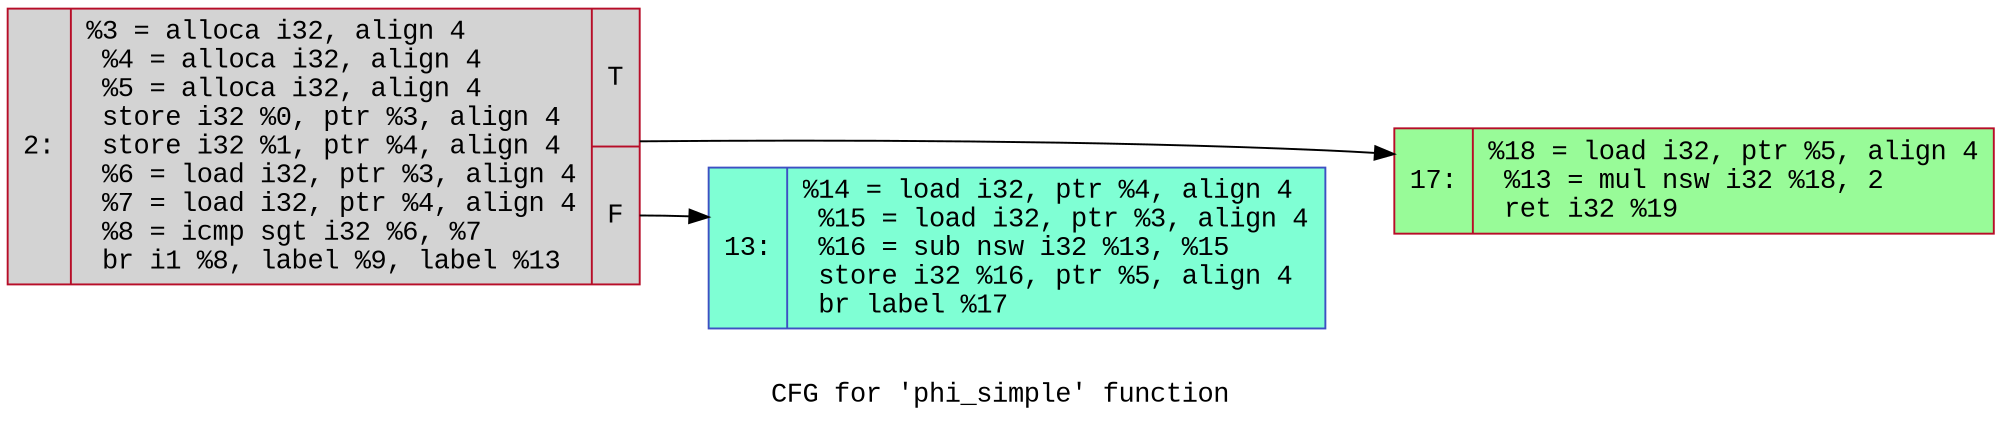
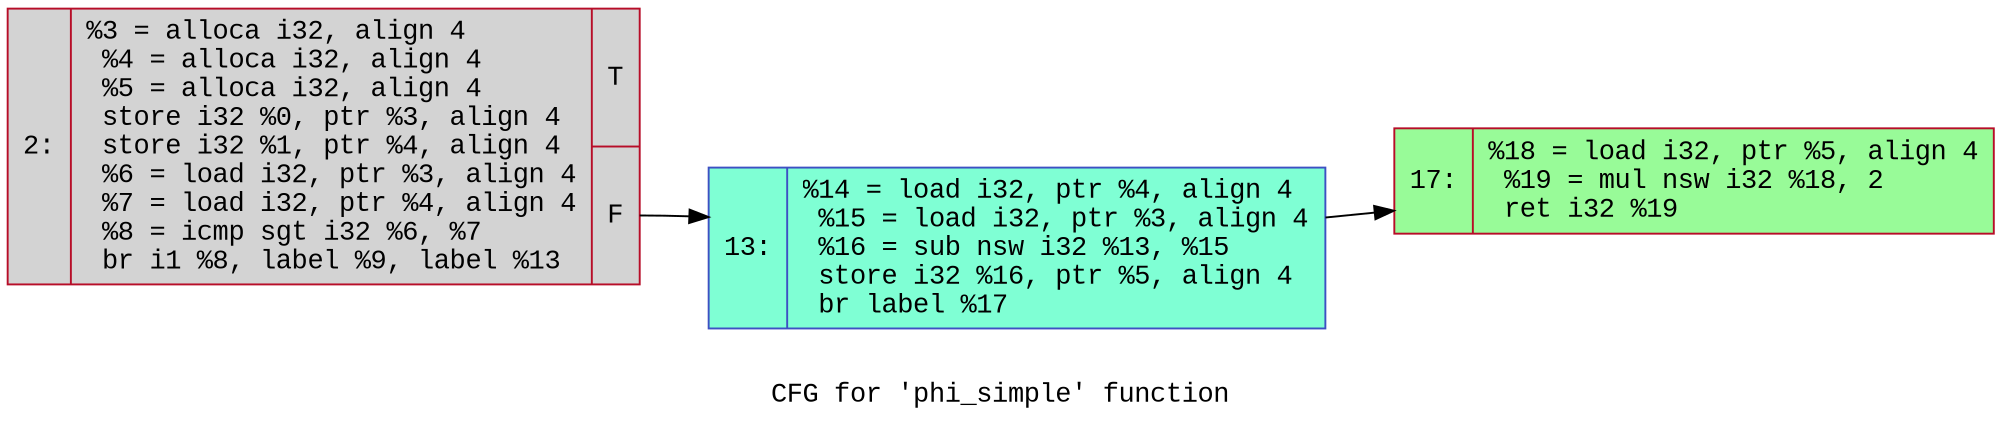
(1007, 142) -> (1350, 215)
(1686, 180) -> (1686, 180)
